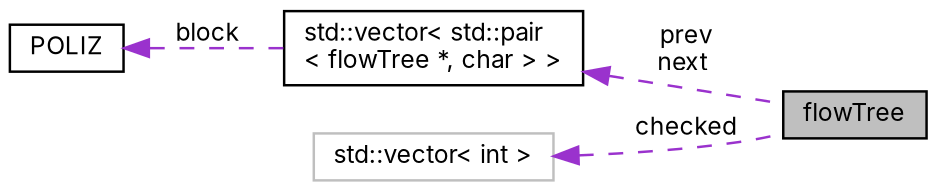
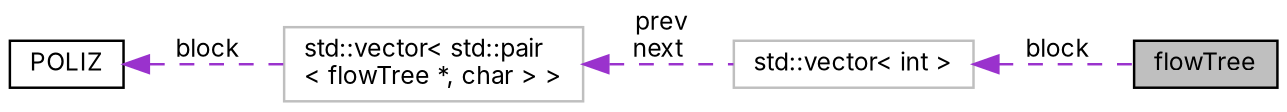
(434, 48) -> (434, 64)
(696, 90) -> (671, 64)
(683, 128) -> (1054, 51)
